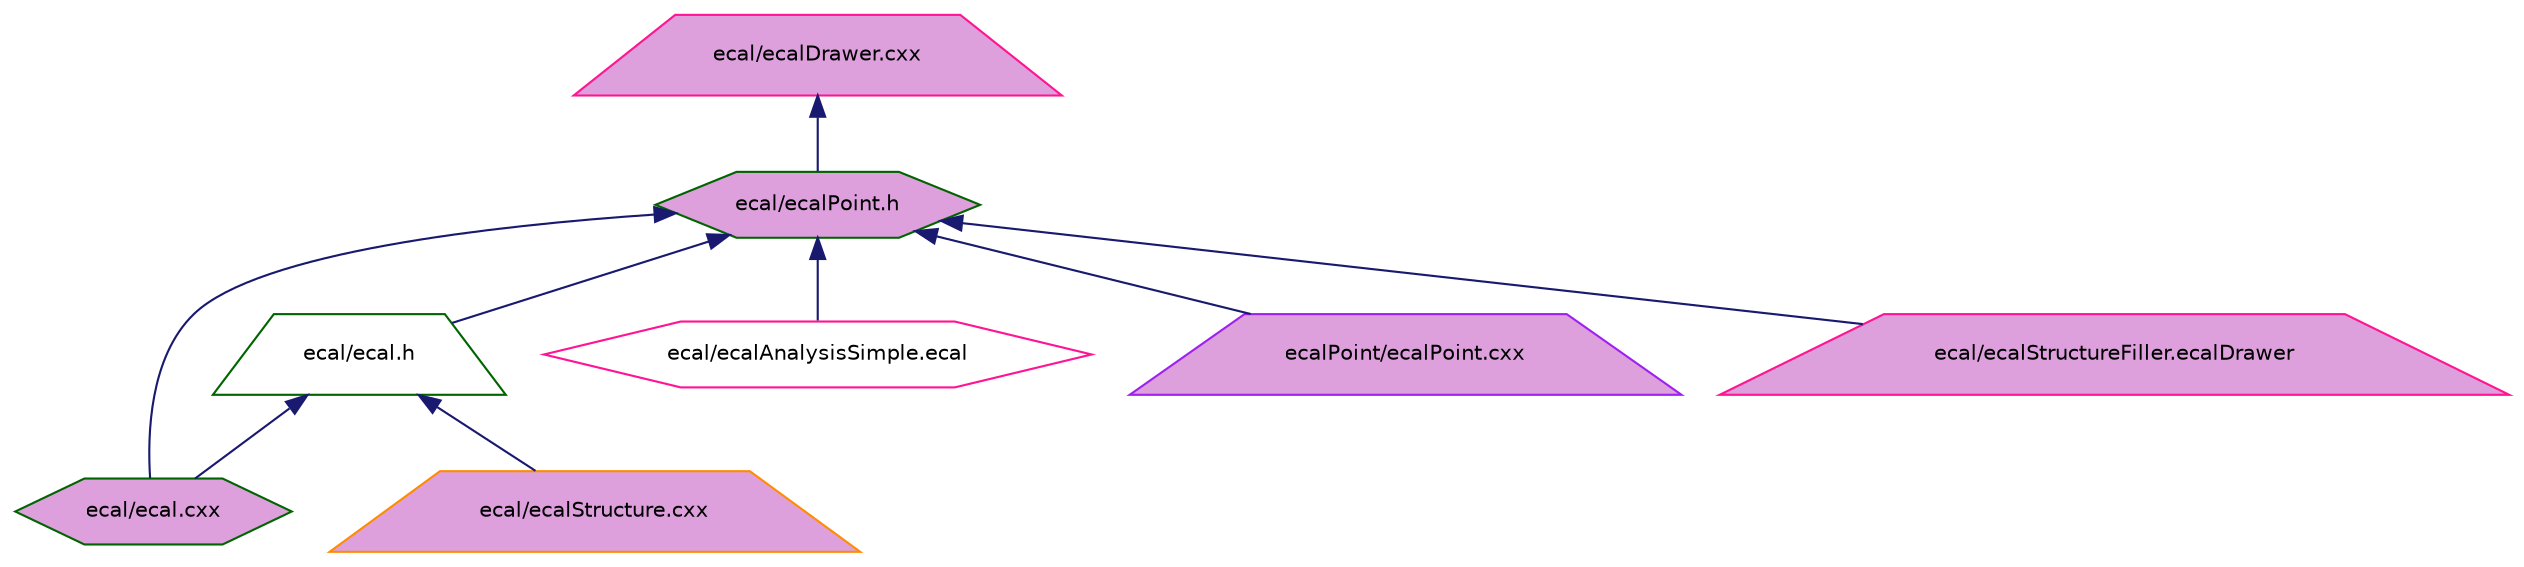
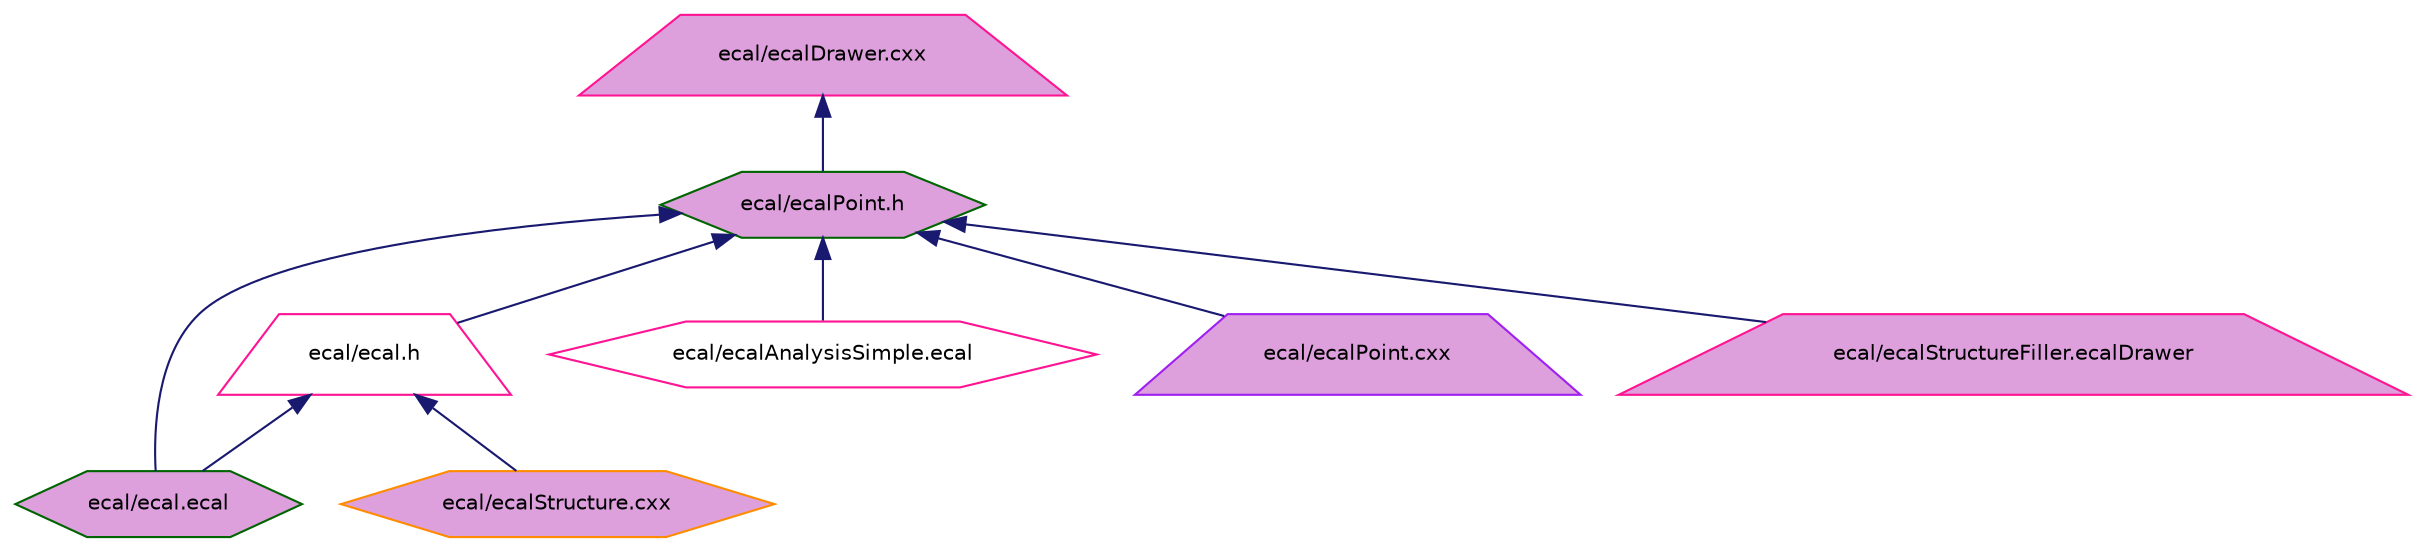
(359, 354) -> (365, 354)
(1406, 354) -> (1358, 354)
(153, 512) -> (159, 504)
(595, 512) -> (558, 504)
